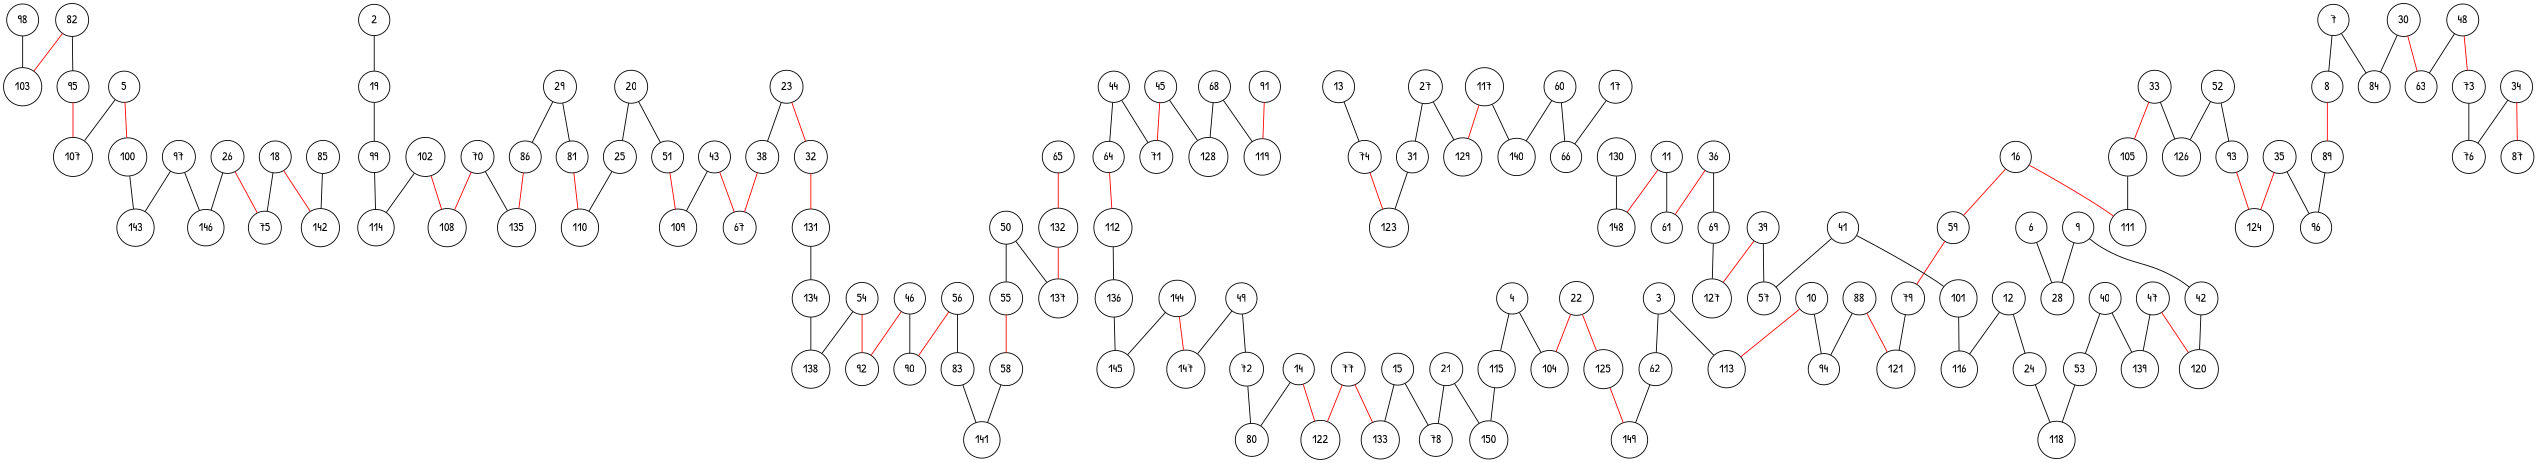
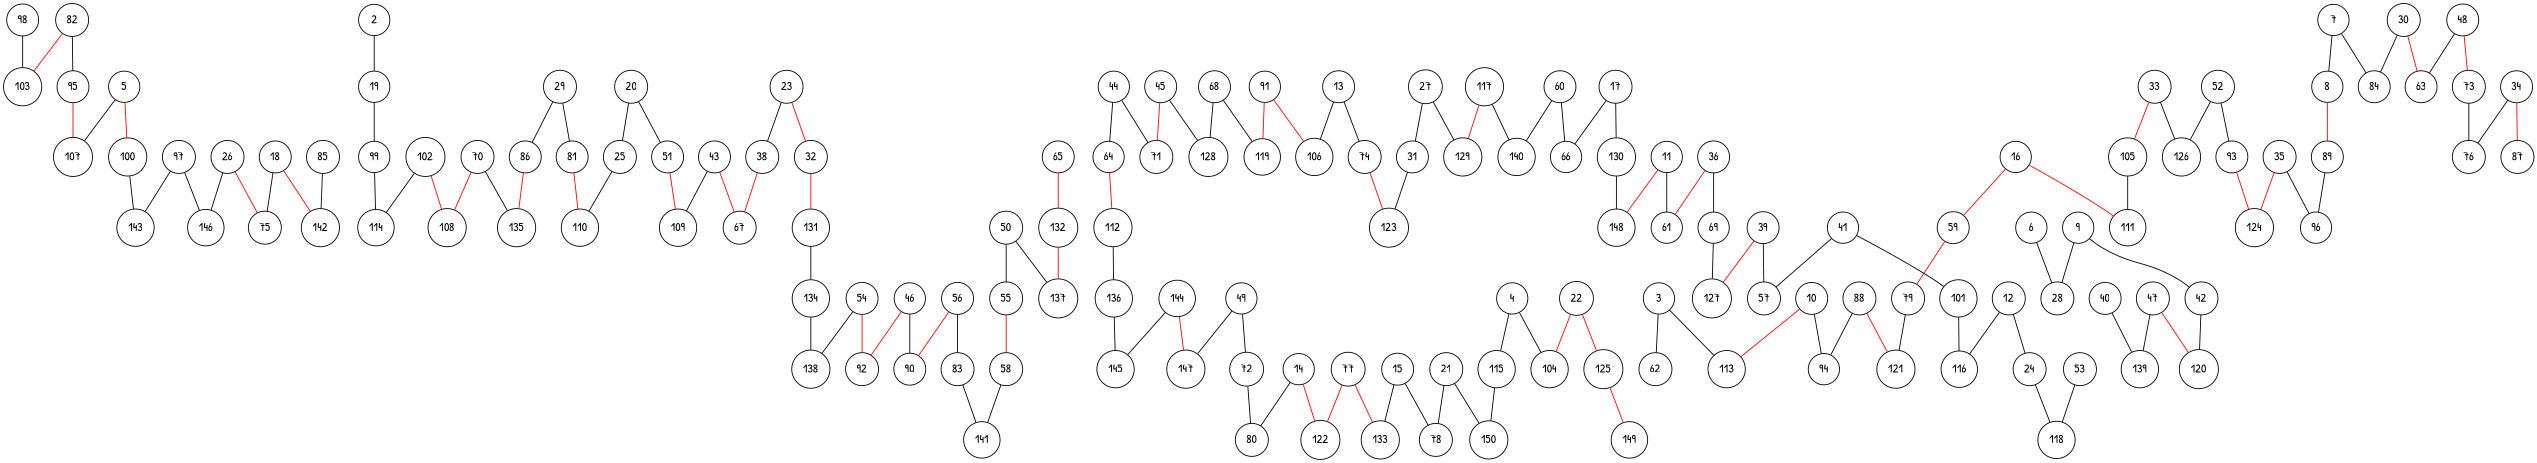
none -> (1616, 120)
none -> (1314, 157)
(2093, 334) -> none
(1643, 404) -> none
